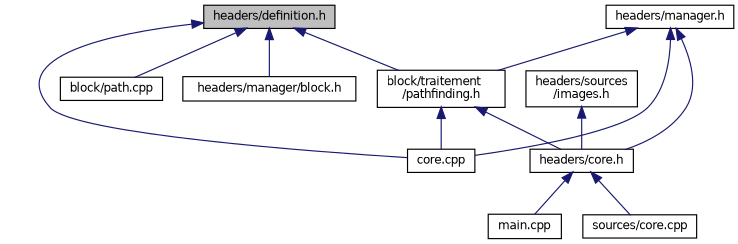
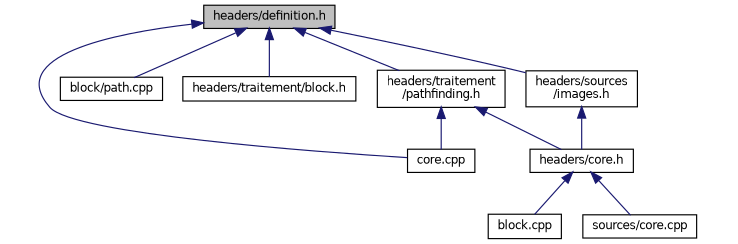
(670, 17) -> none
none -> (429, 51)
(269, 89) -> (269, 89)
(441, 89) -> (441, 89)
(525, 226) -> (525, 226)
